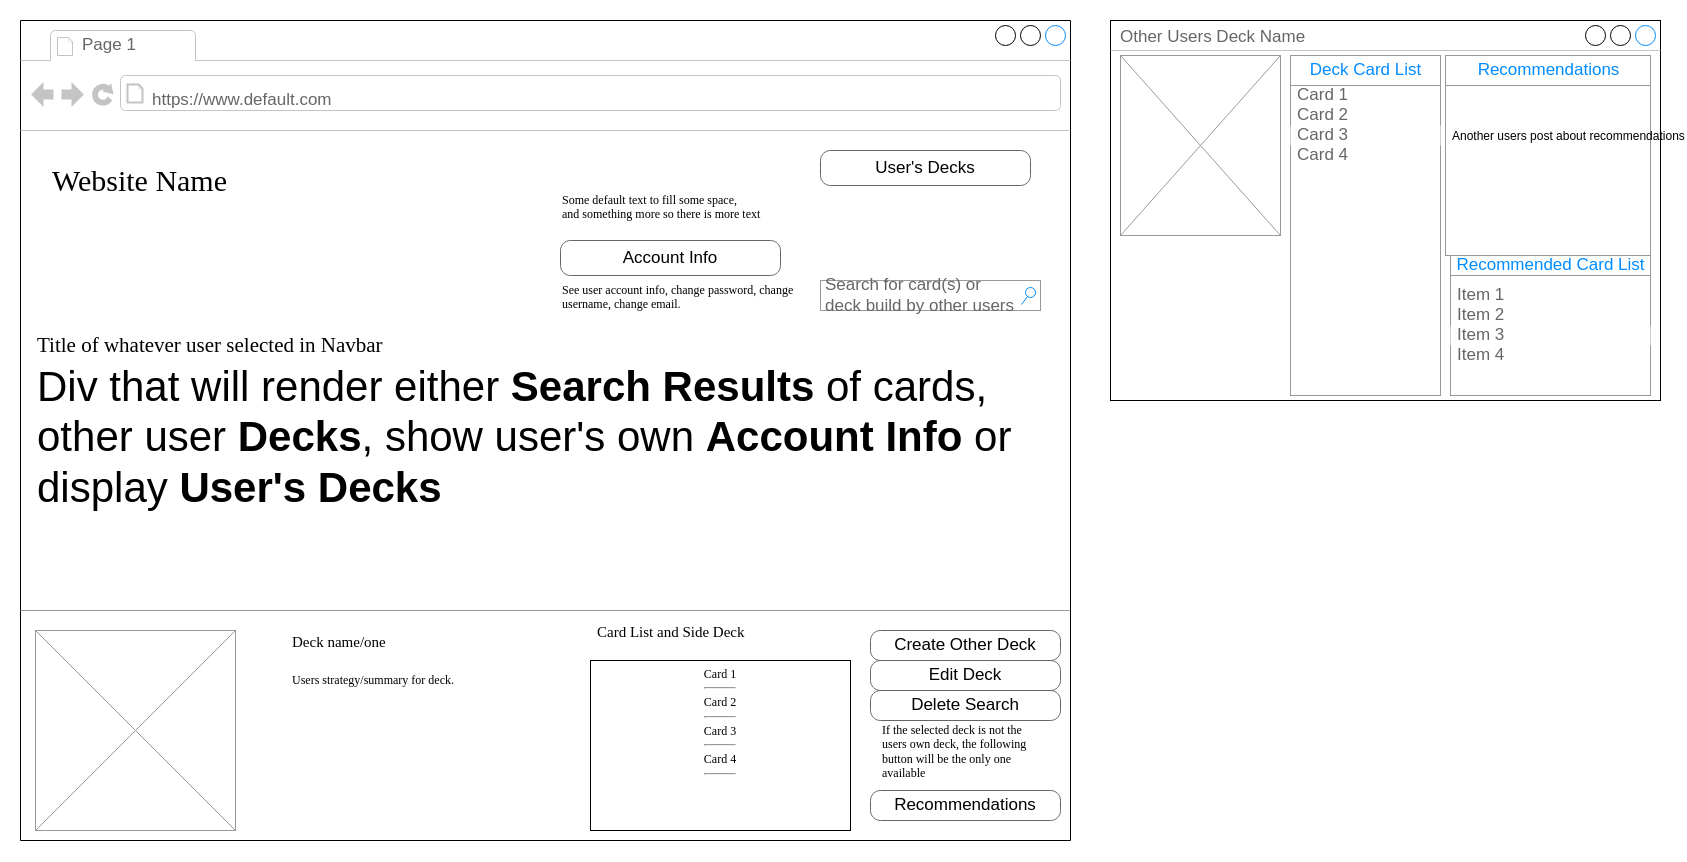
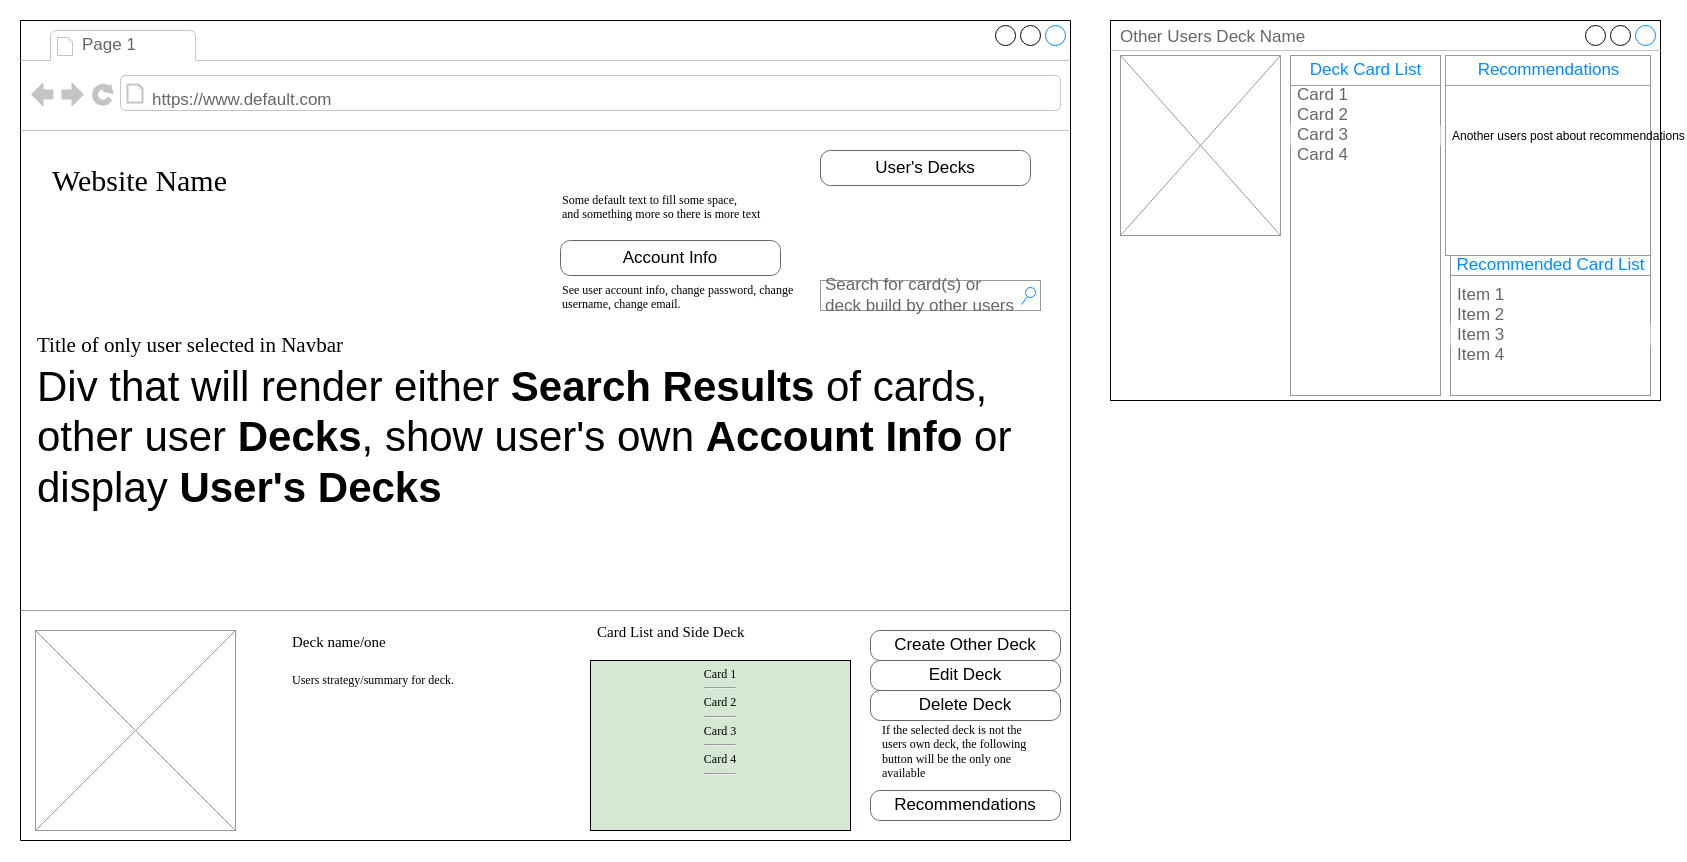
(190, 343) -> (171, 343)
(966, 706) -> (966, 706)
(721, 746) -> (721, 746)
